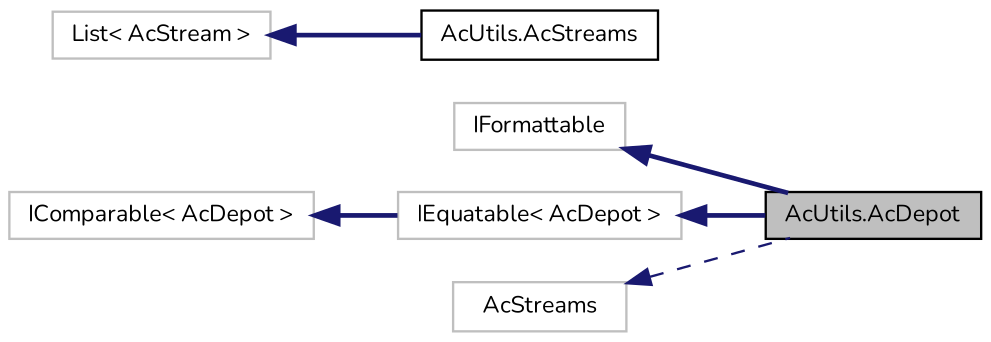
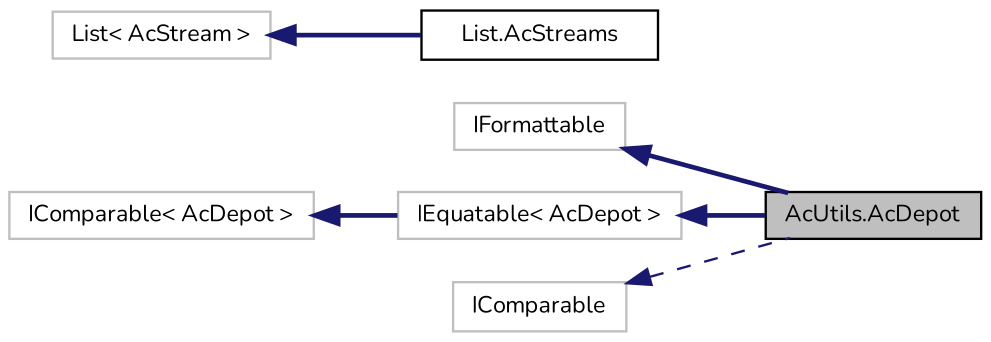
(540, 35) -> (540, 35)
(540, 307) -> (540, 307)
